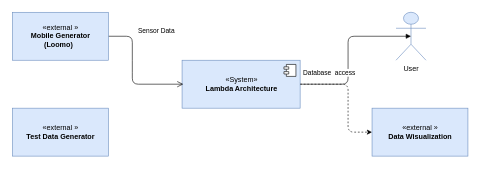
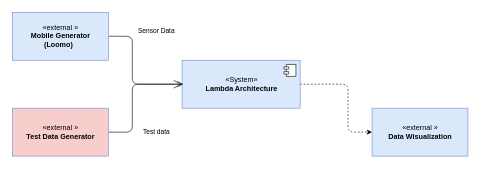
(411, 36) -> none
(348, 76) -> none
none -> (132, 119)
(60, 132) -> (60, 132)
